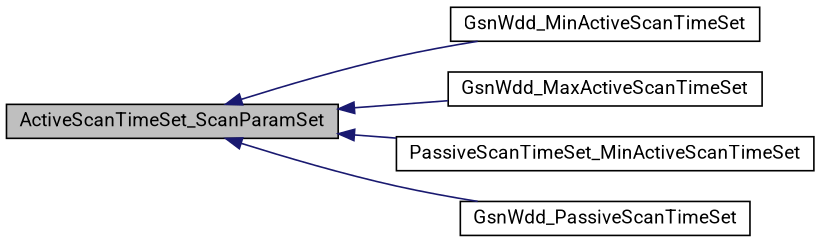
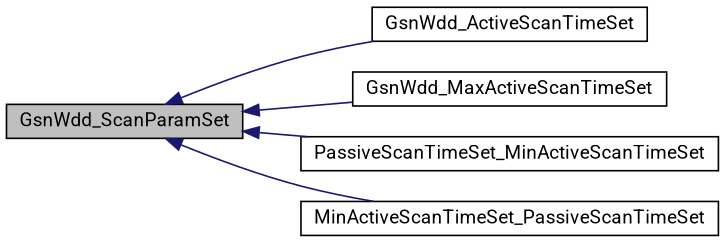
(605, 24) -> (510, 24)
(172, 121) -> (125, 121)
(605, 218) -> (510, 218)
